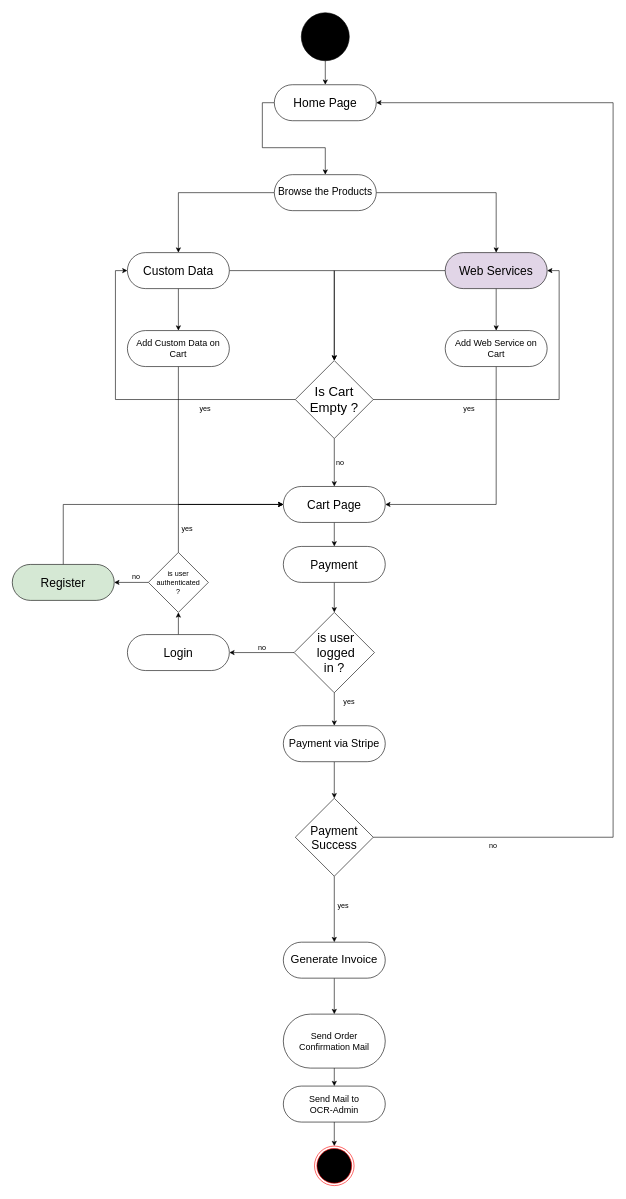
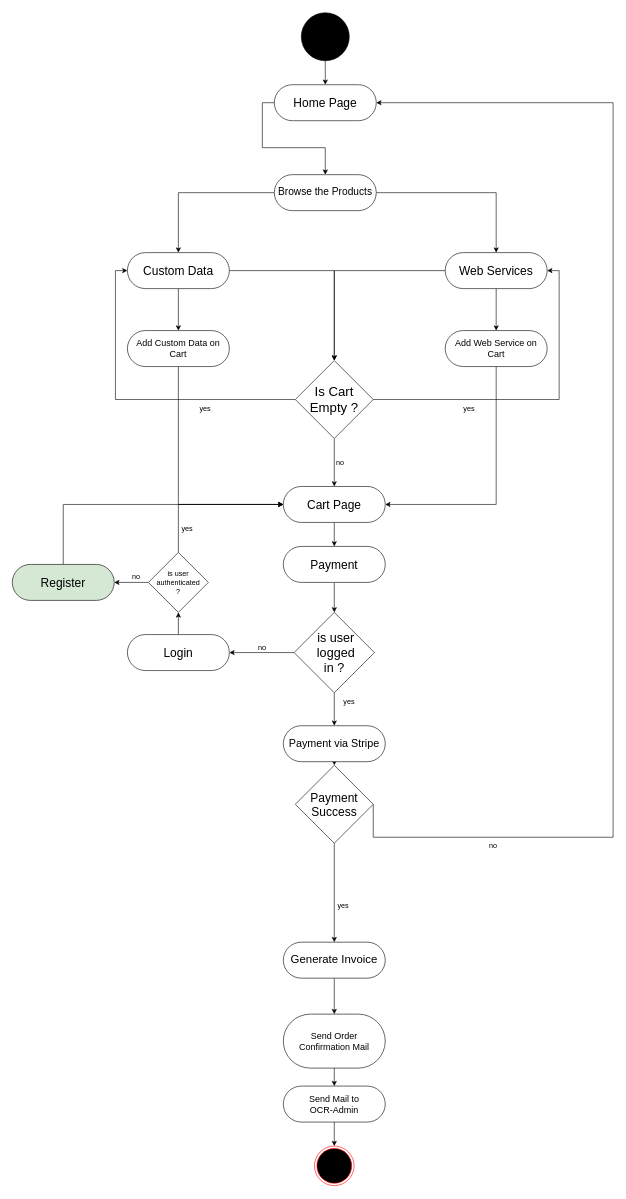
(497, 270) -> (497, 270)
(335, 837) -> (335, 804)
